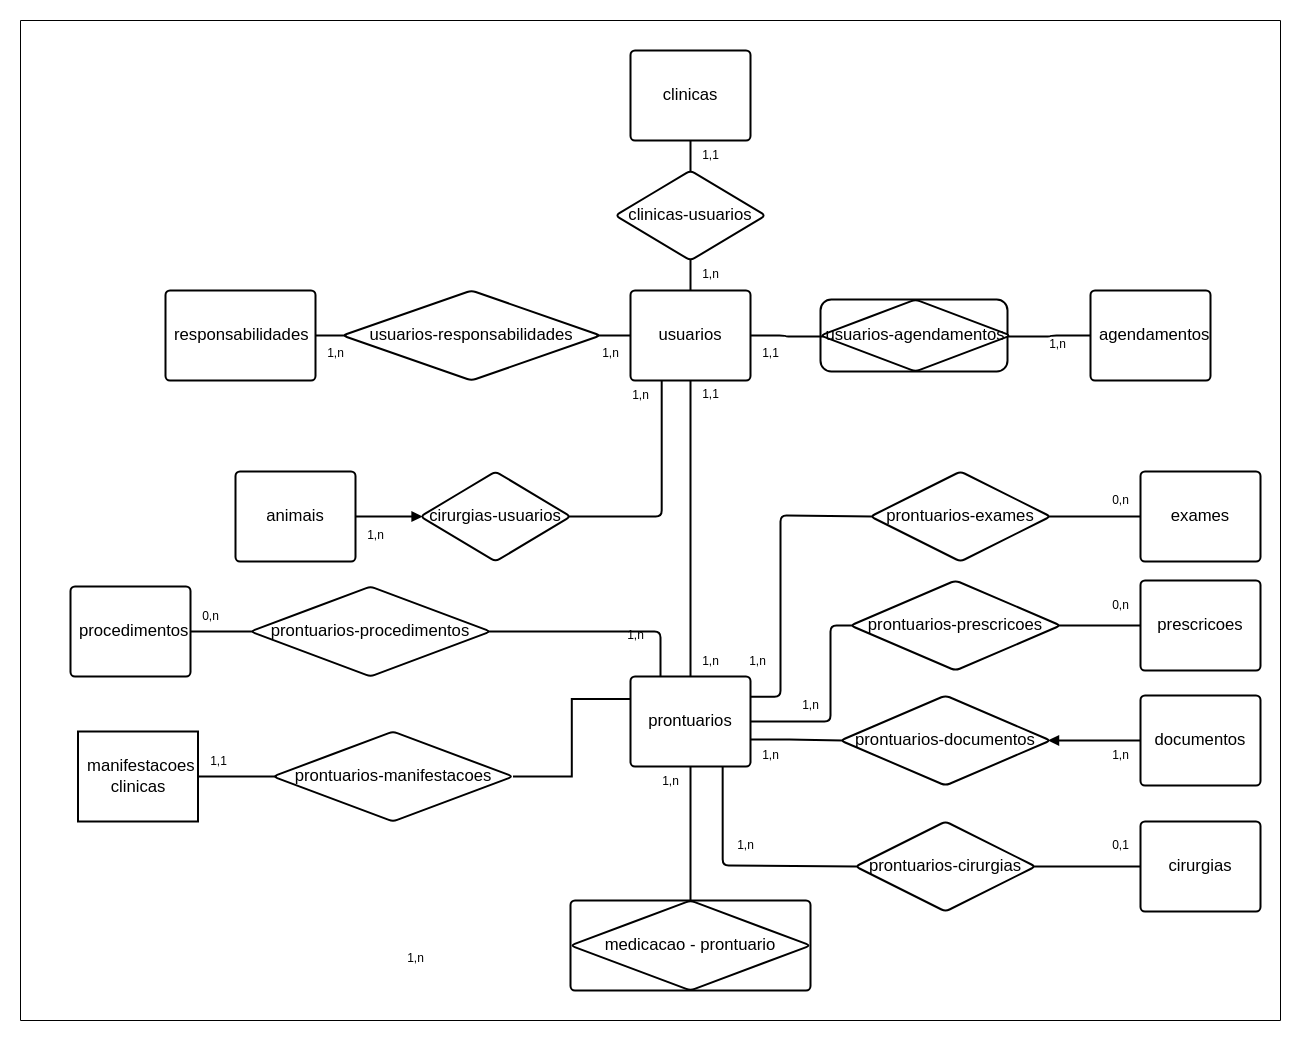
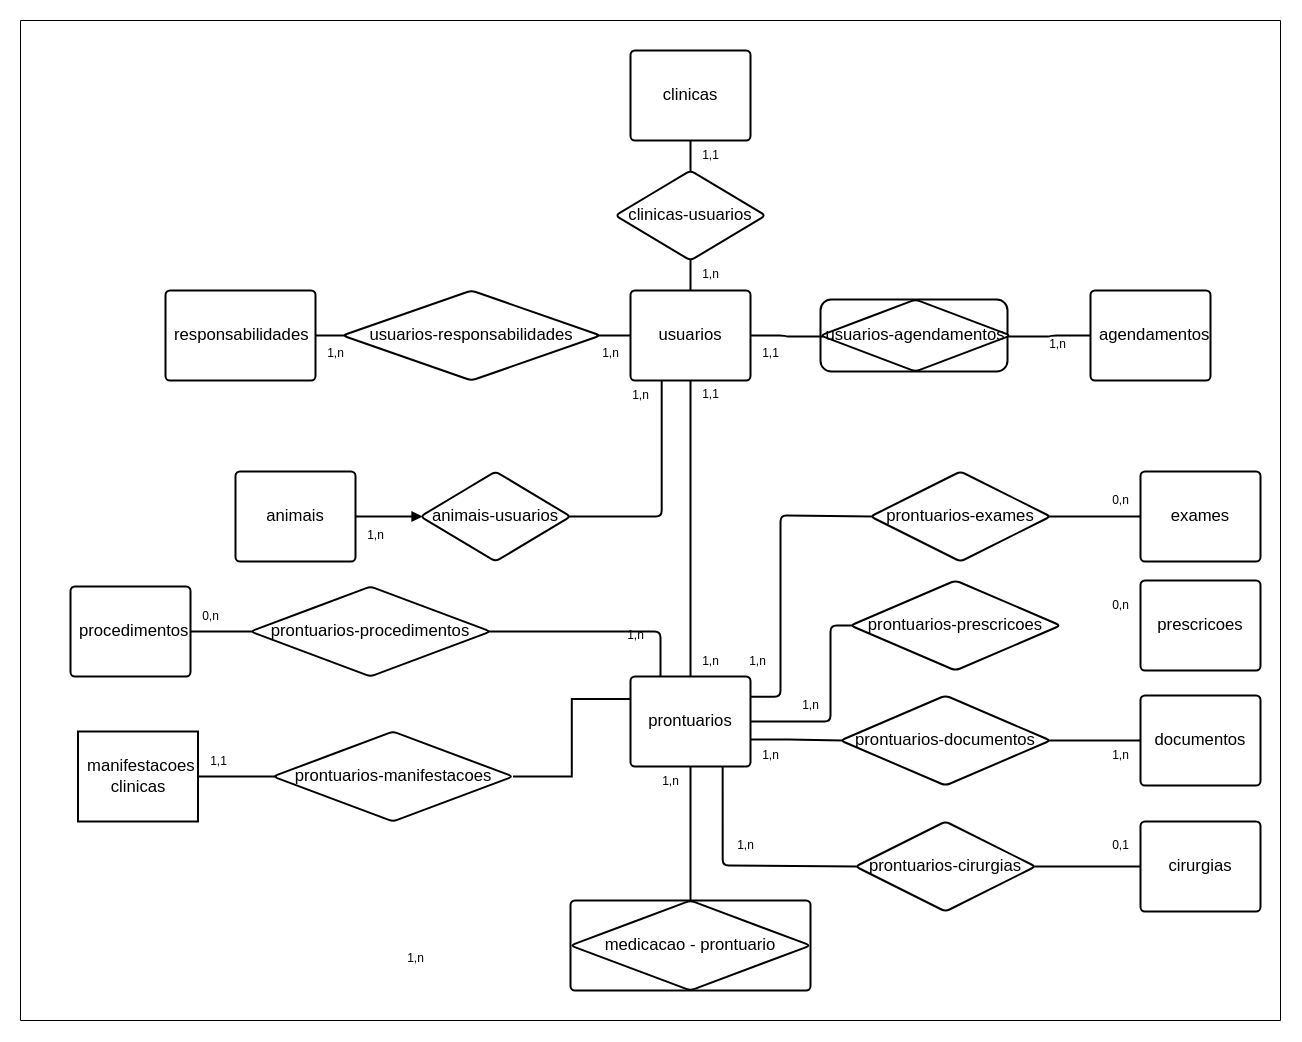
(496, 517) -> (496, 517)
(1099, 626) -> none
(1059, 741) -> (1055, 741)
